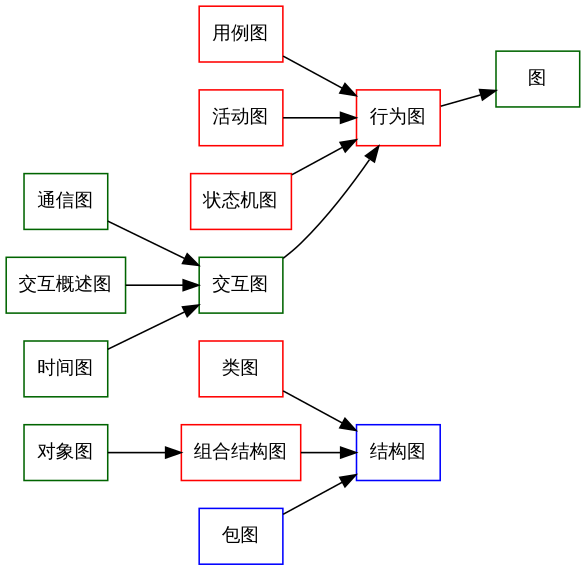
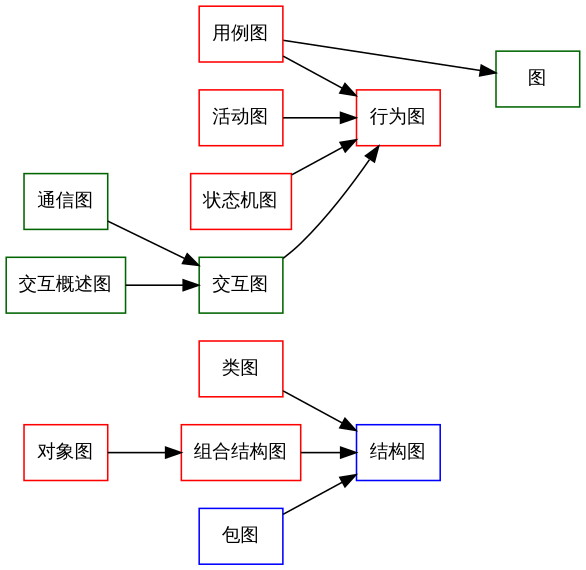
(461, 101) -> (382, 55)
(66, 369) -> none
(66, 453) -> (66, 453)
